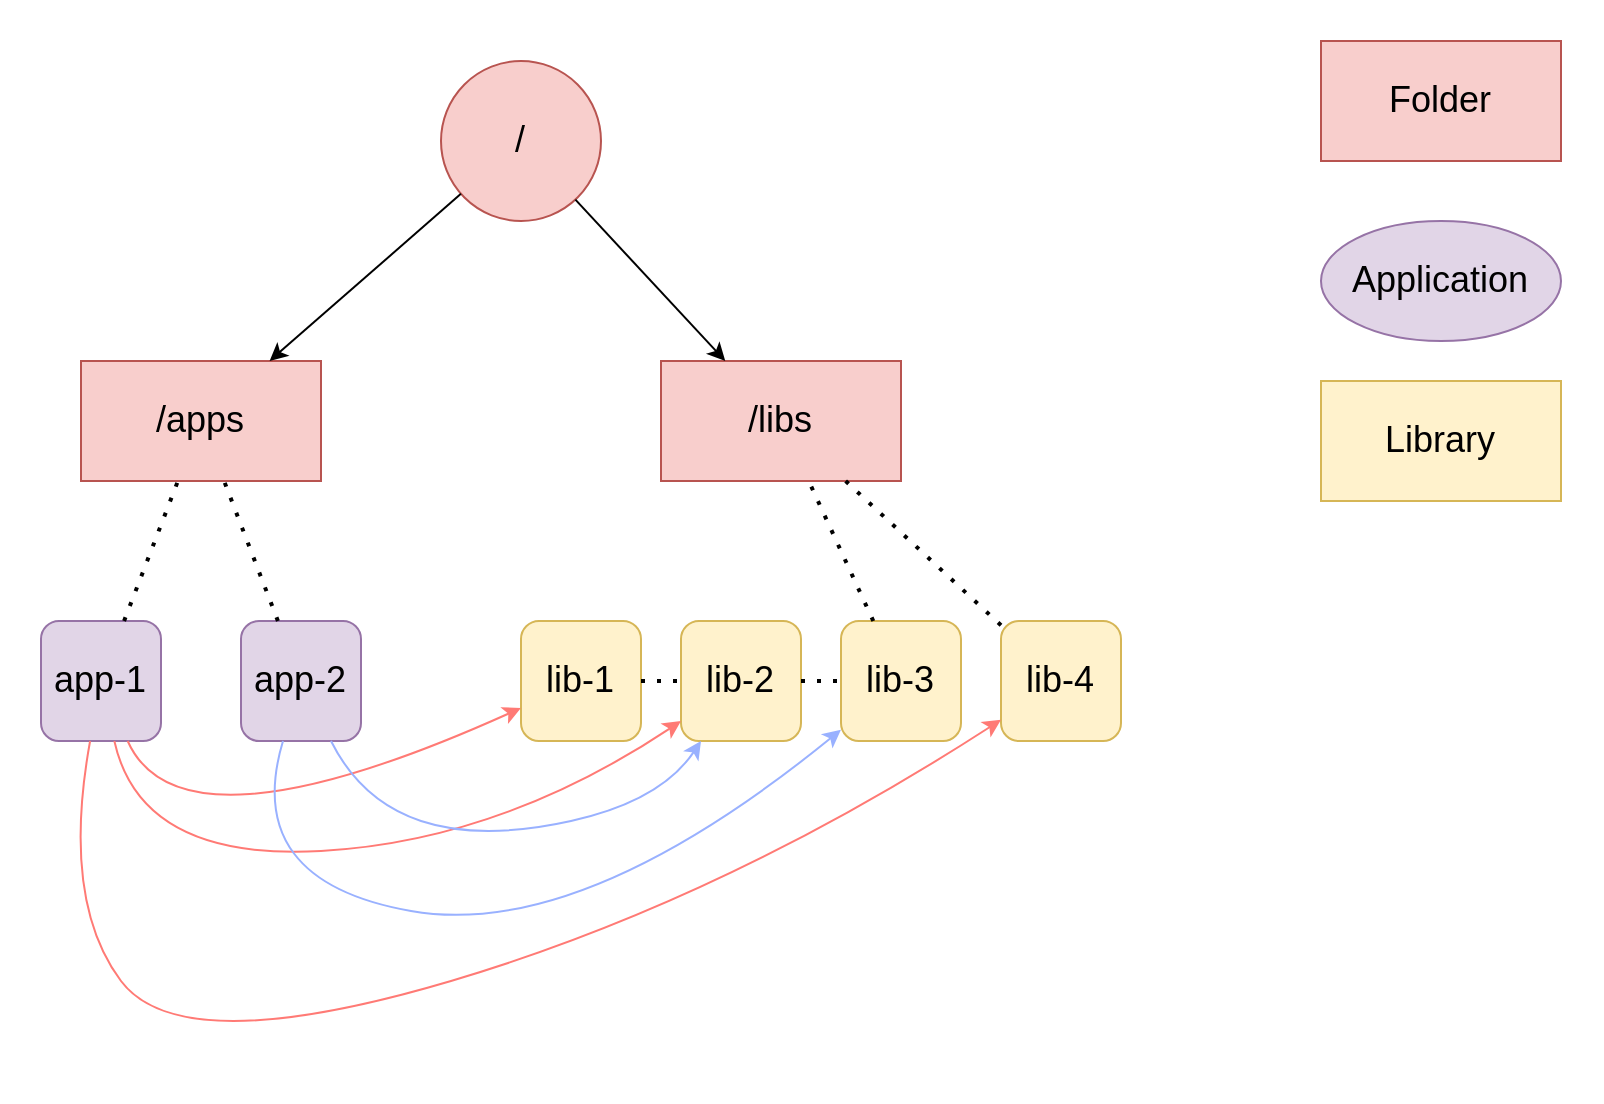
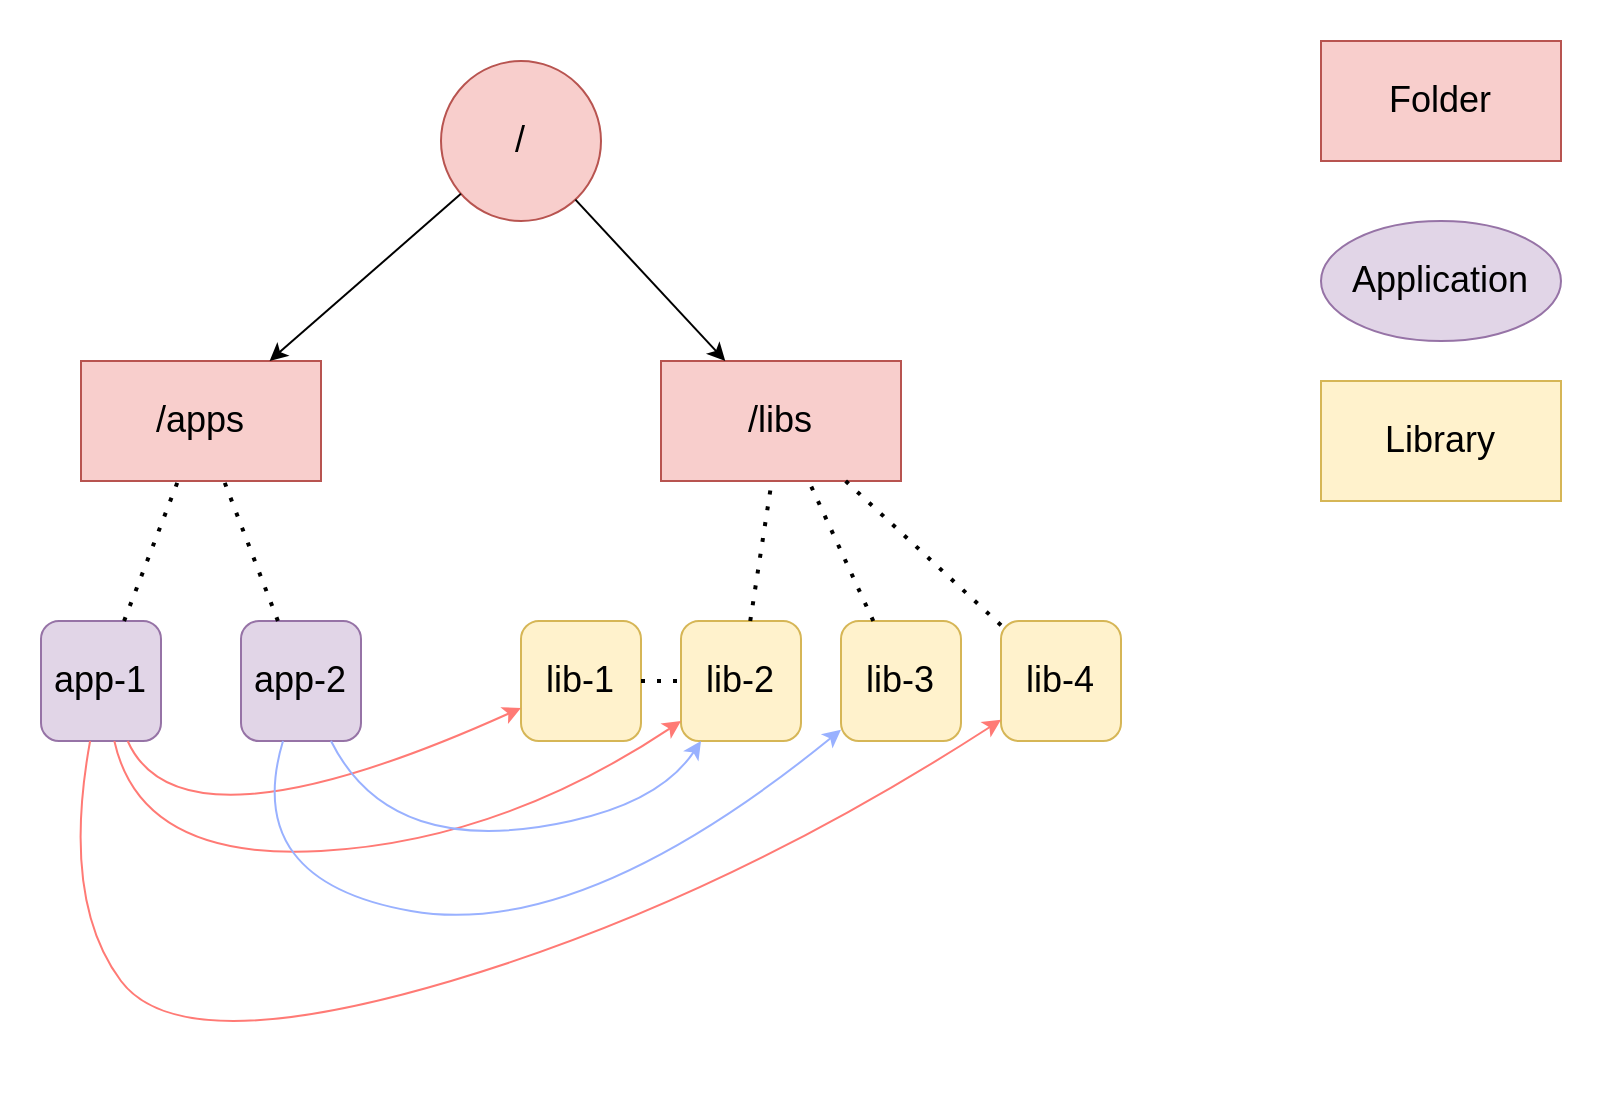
(818, 681) -> (755, 587)
